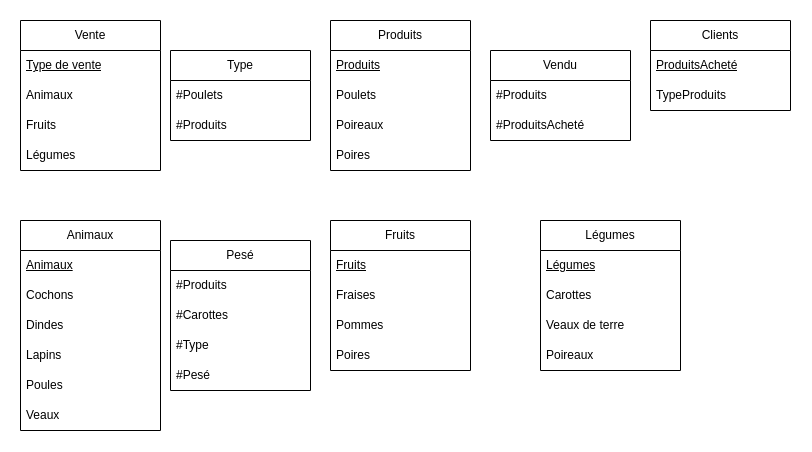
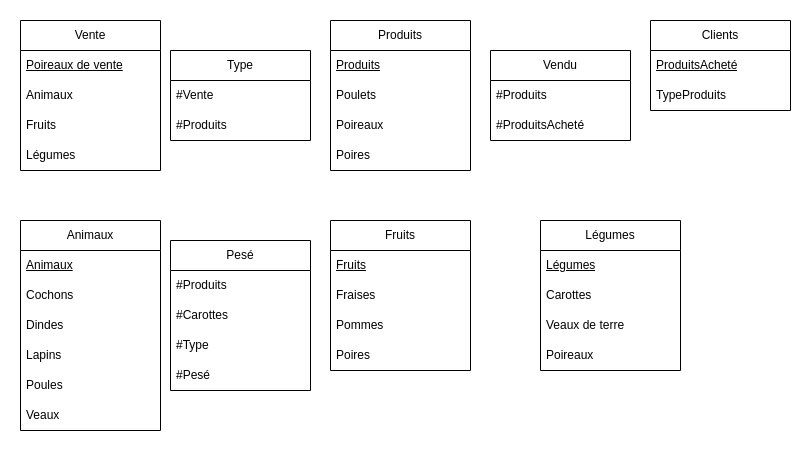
(67, 66) -> (79, 66)
(202, 96) -> (197, 96)
